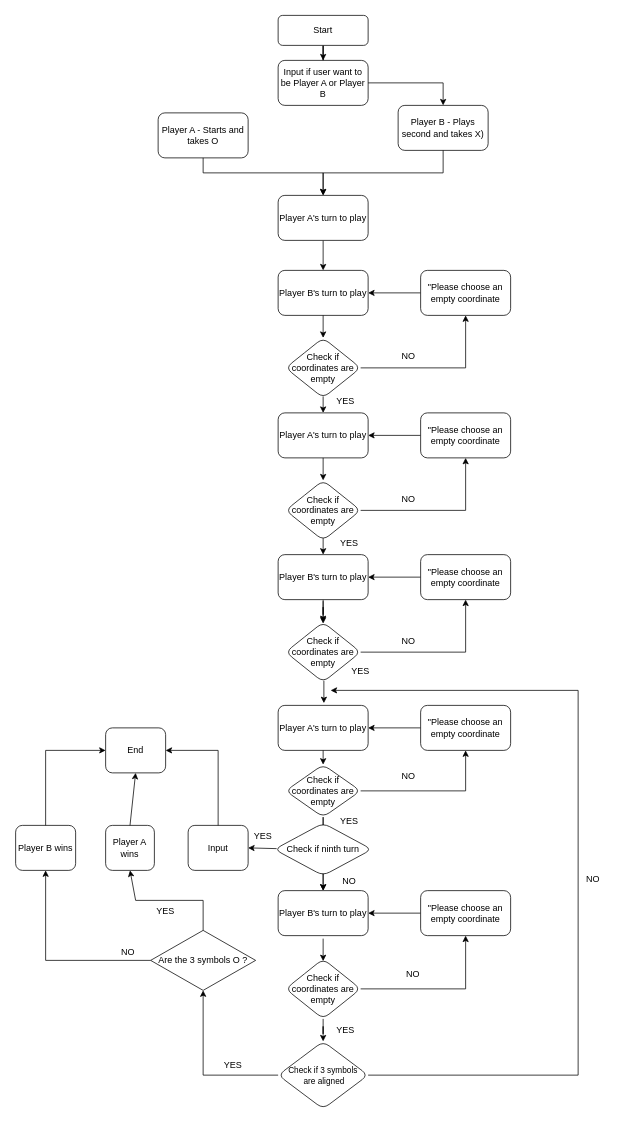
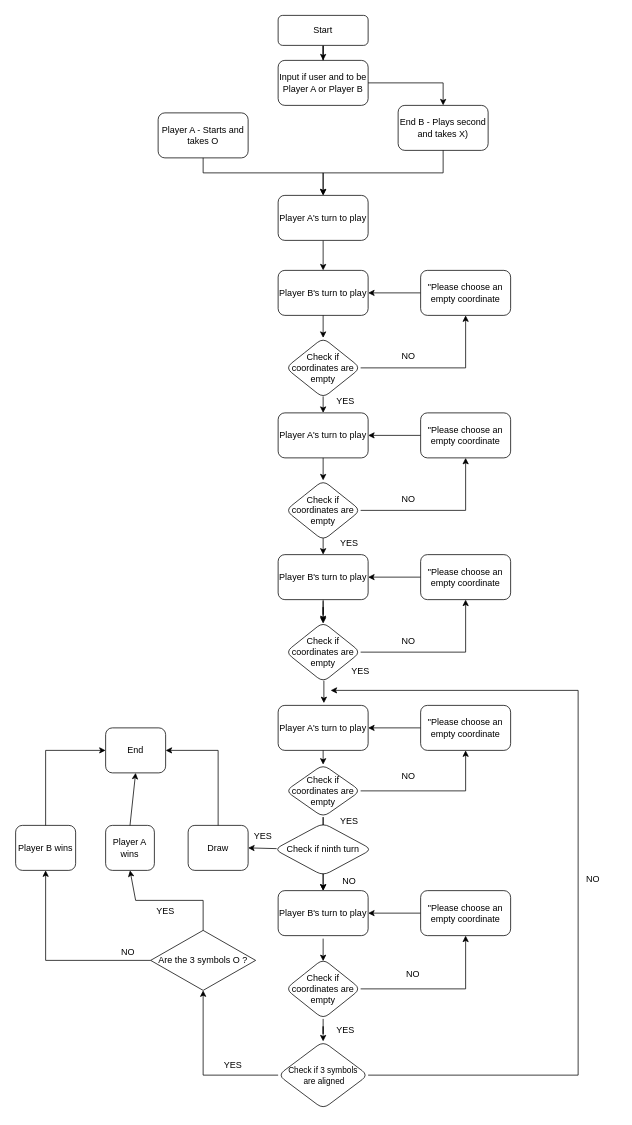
(323, 83) -> (323, 83)
(443, 128) -> (443, 128)
(218, 848) -> (218, 848)
